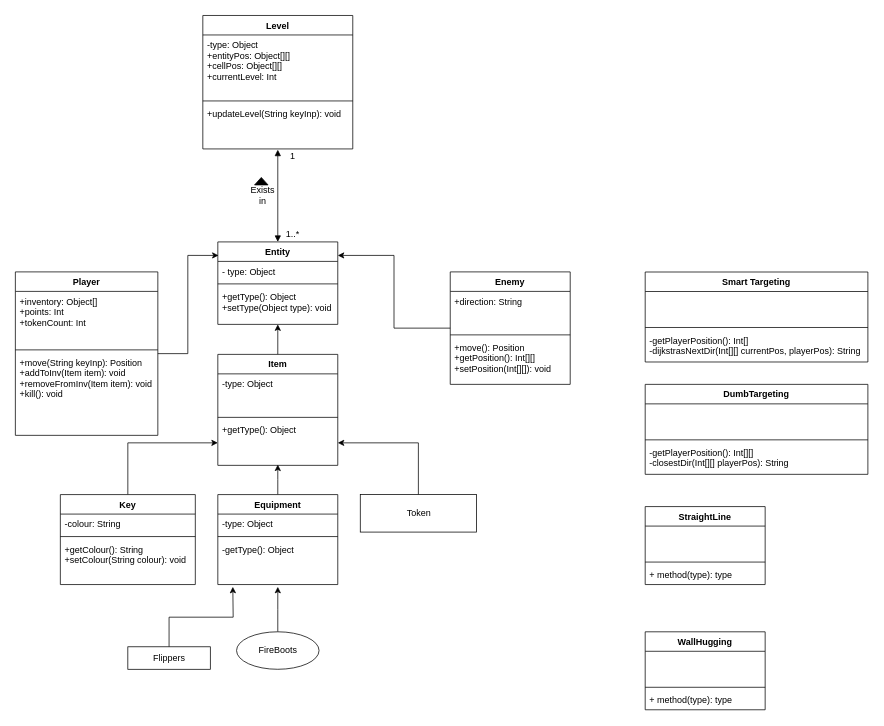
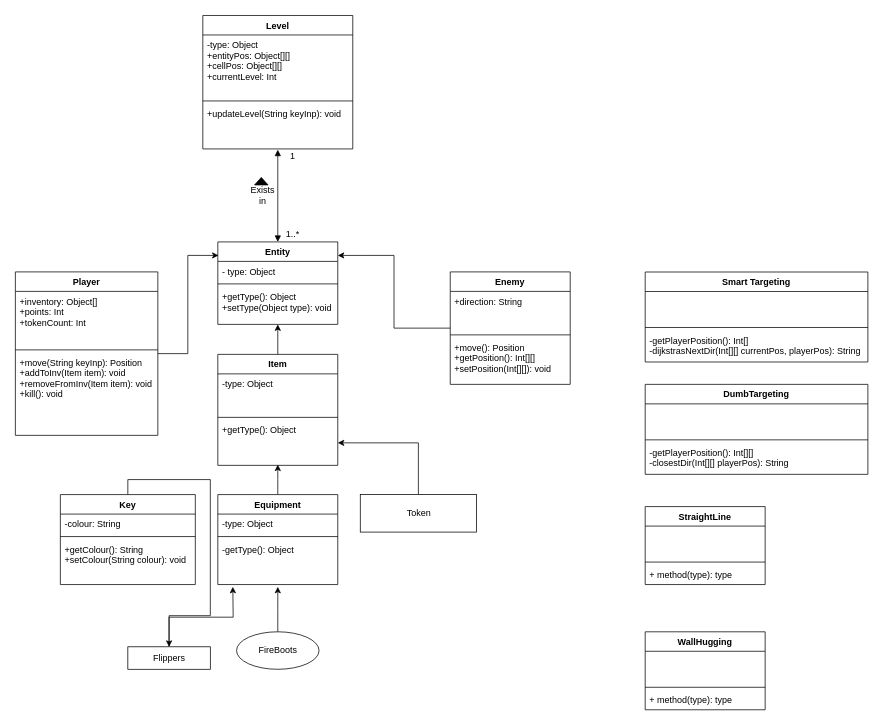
(128, 479) -> (210, 506)
